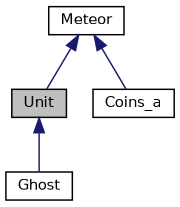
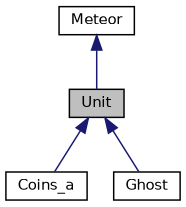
(114, 69) -> (68, 151)
